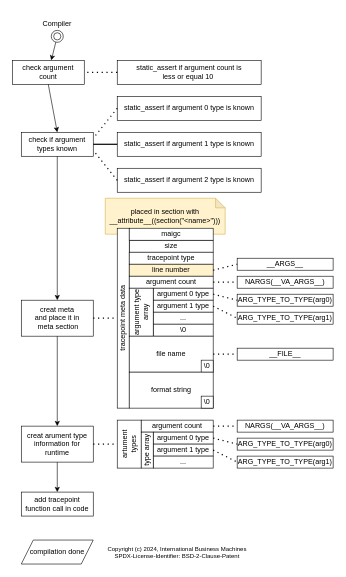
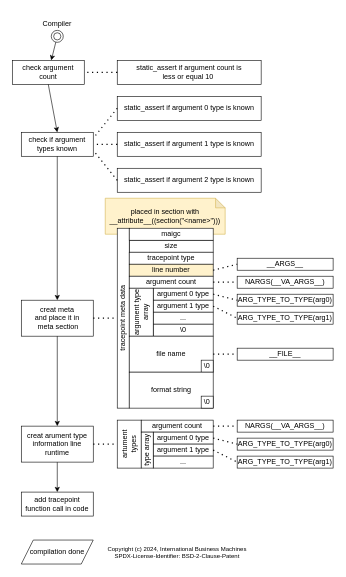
(105, 144) -> (105, 144)
(57, 444) -> (57, 444)
